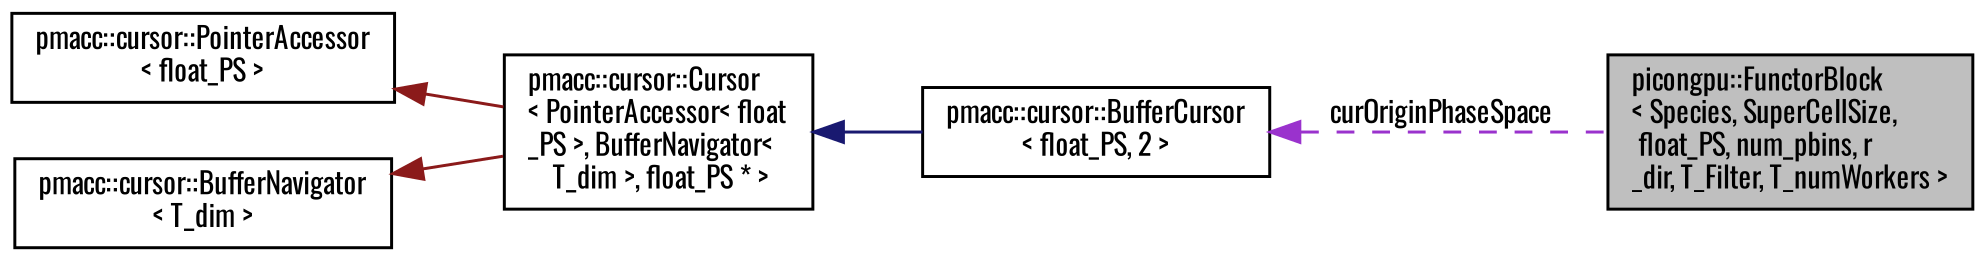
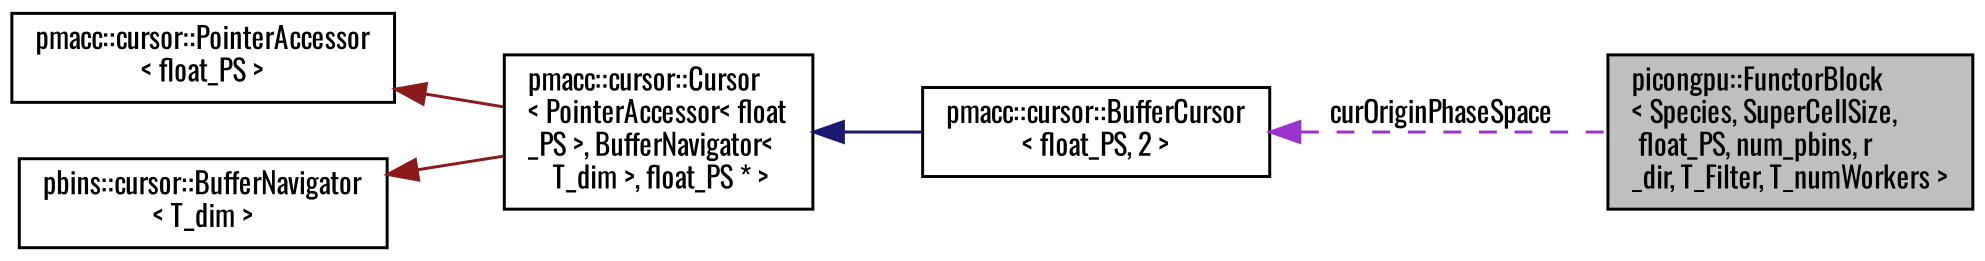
(203, 203) -> (203, 203)
